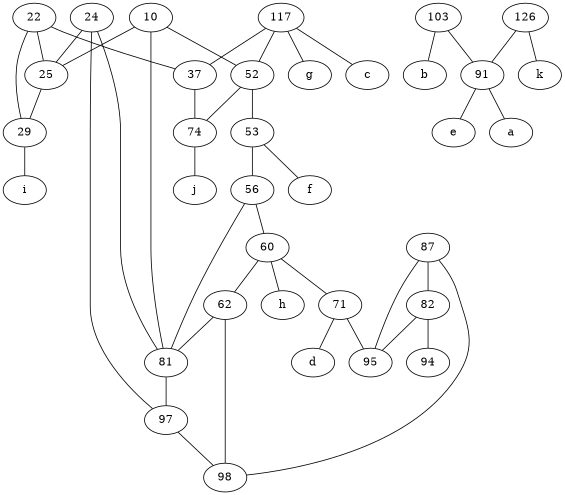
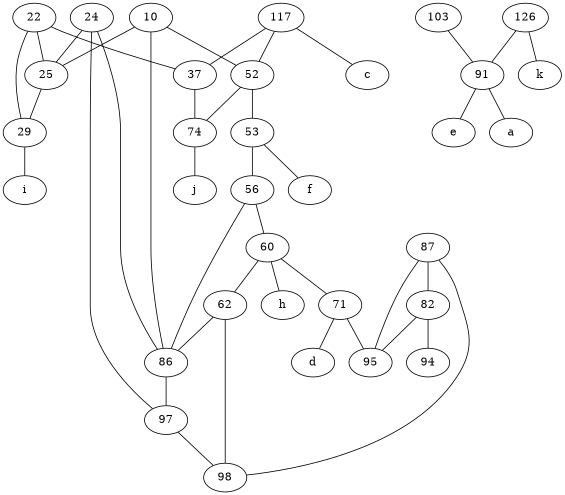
(310, 75) -> none
(425, 75) -> none
(166, 363) -> (166, 363)
